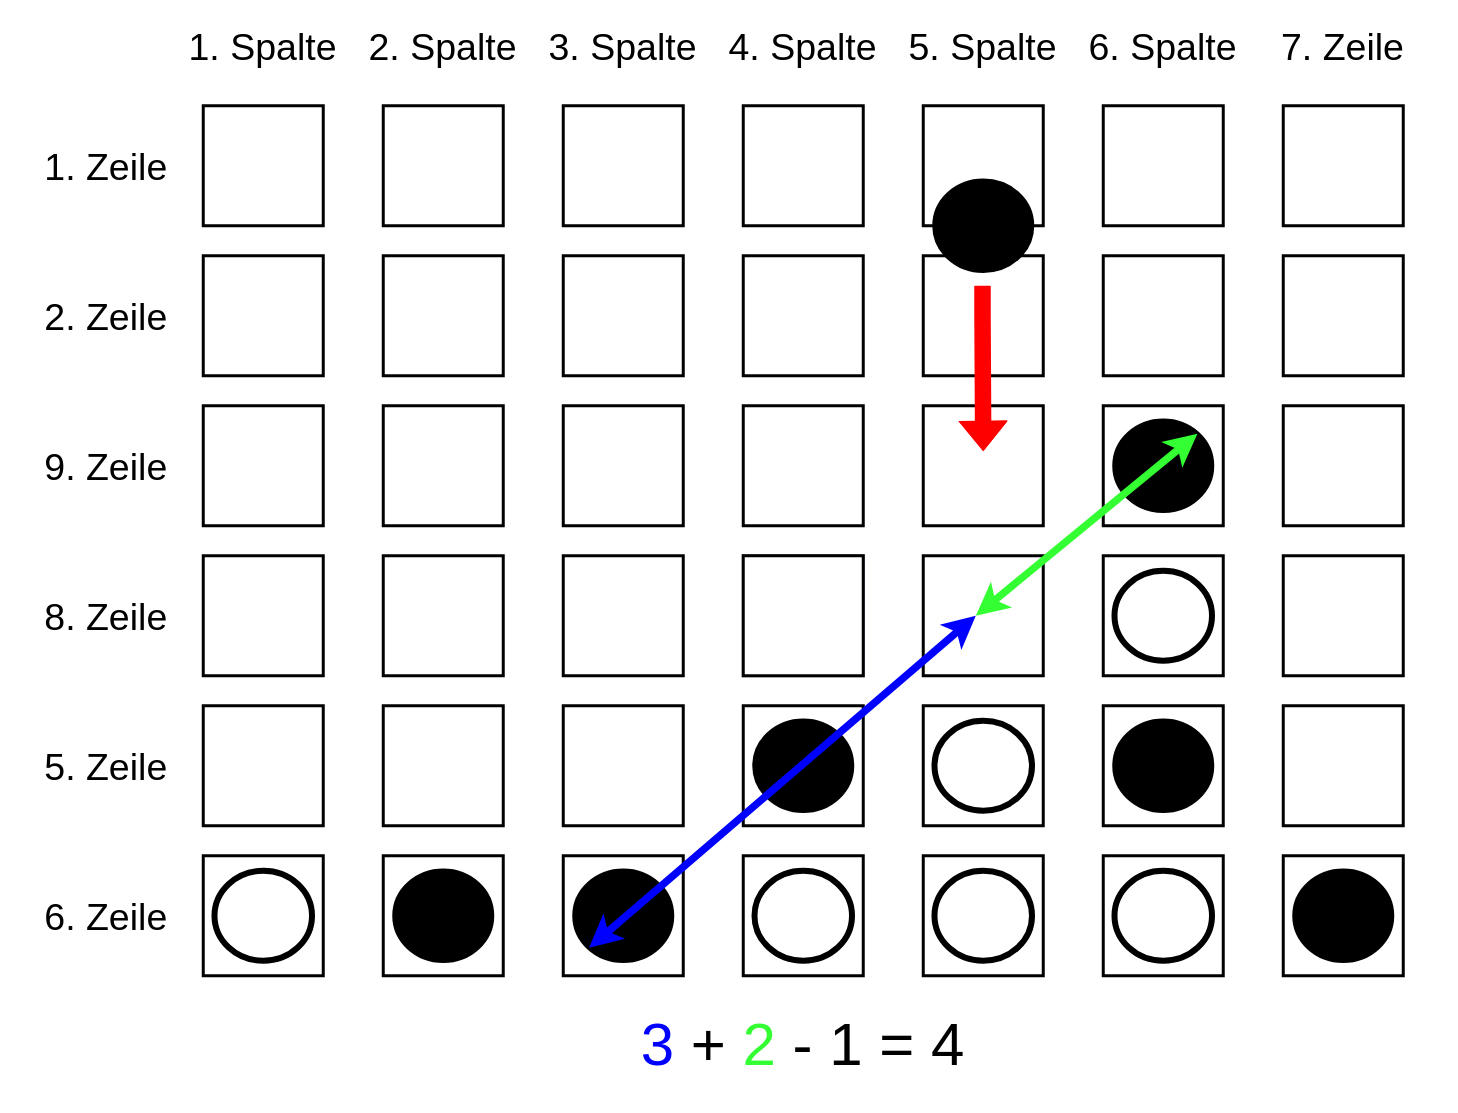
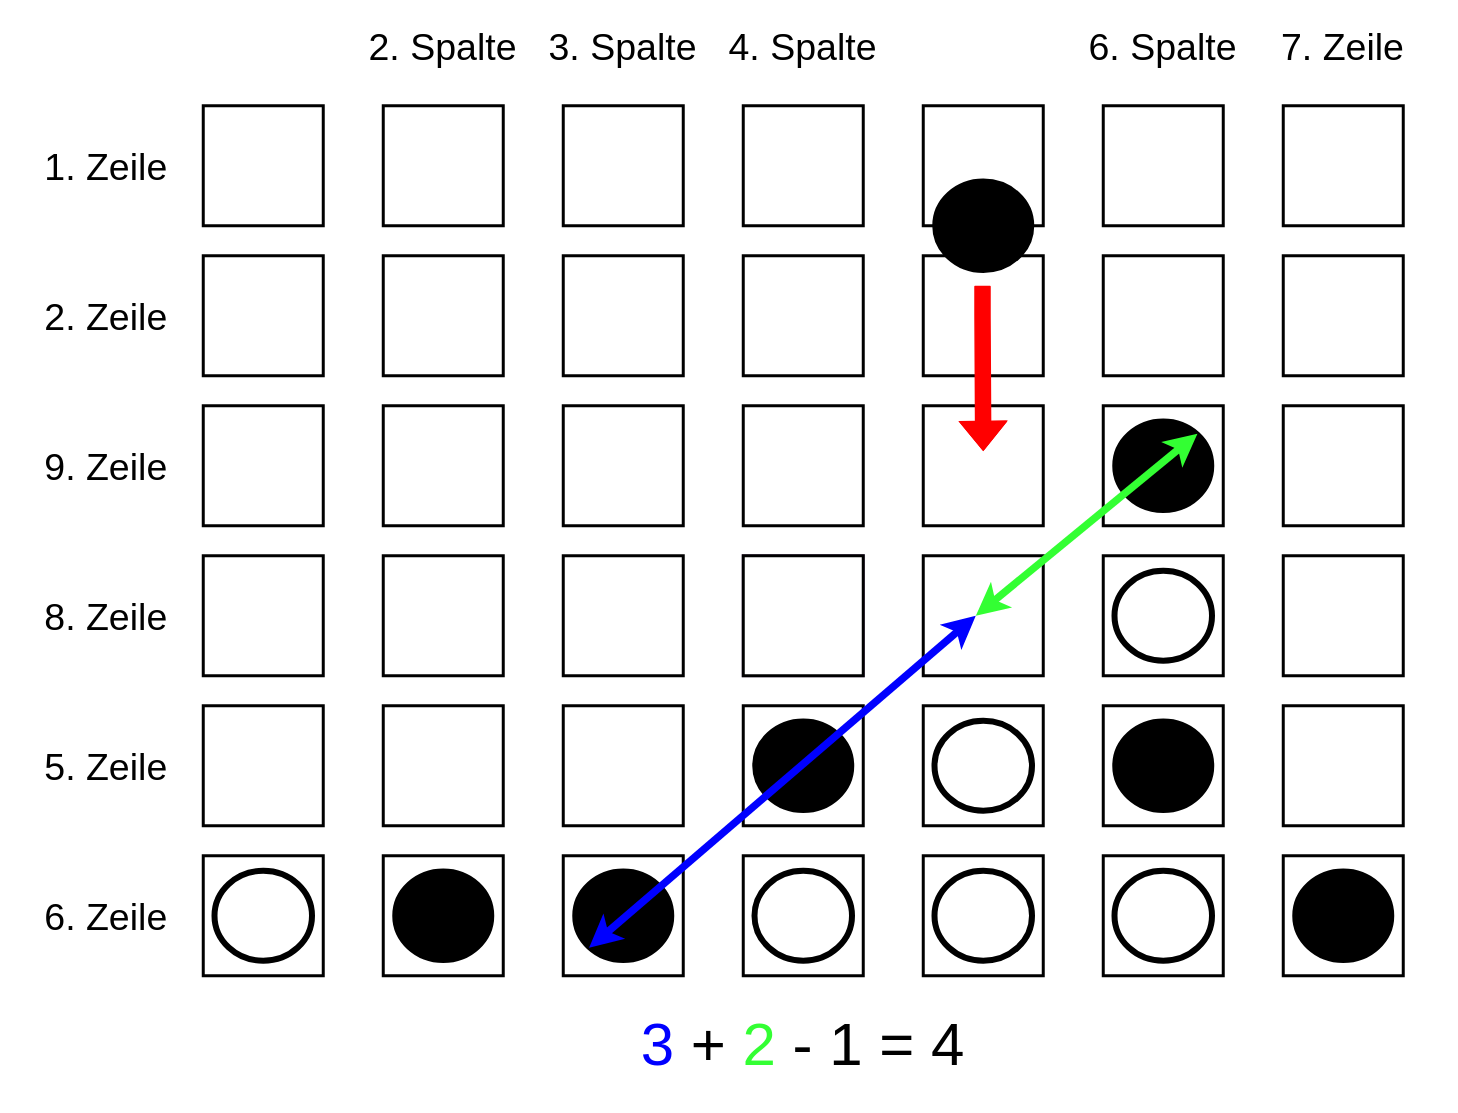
(263, 46) -> none
(983, 46) -> none
